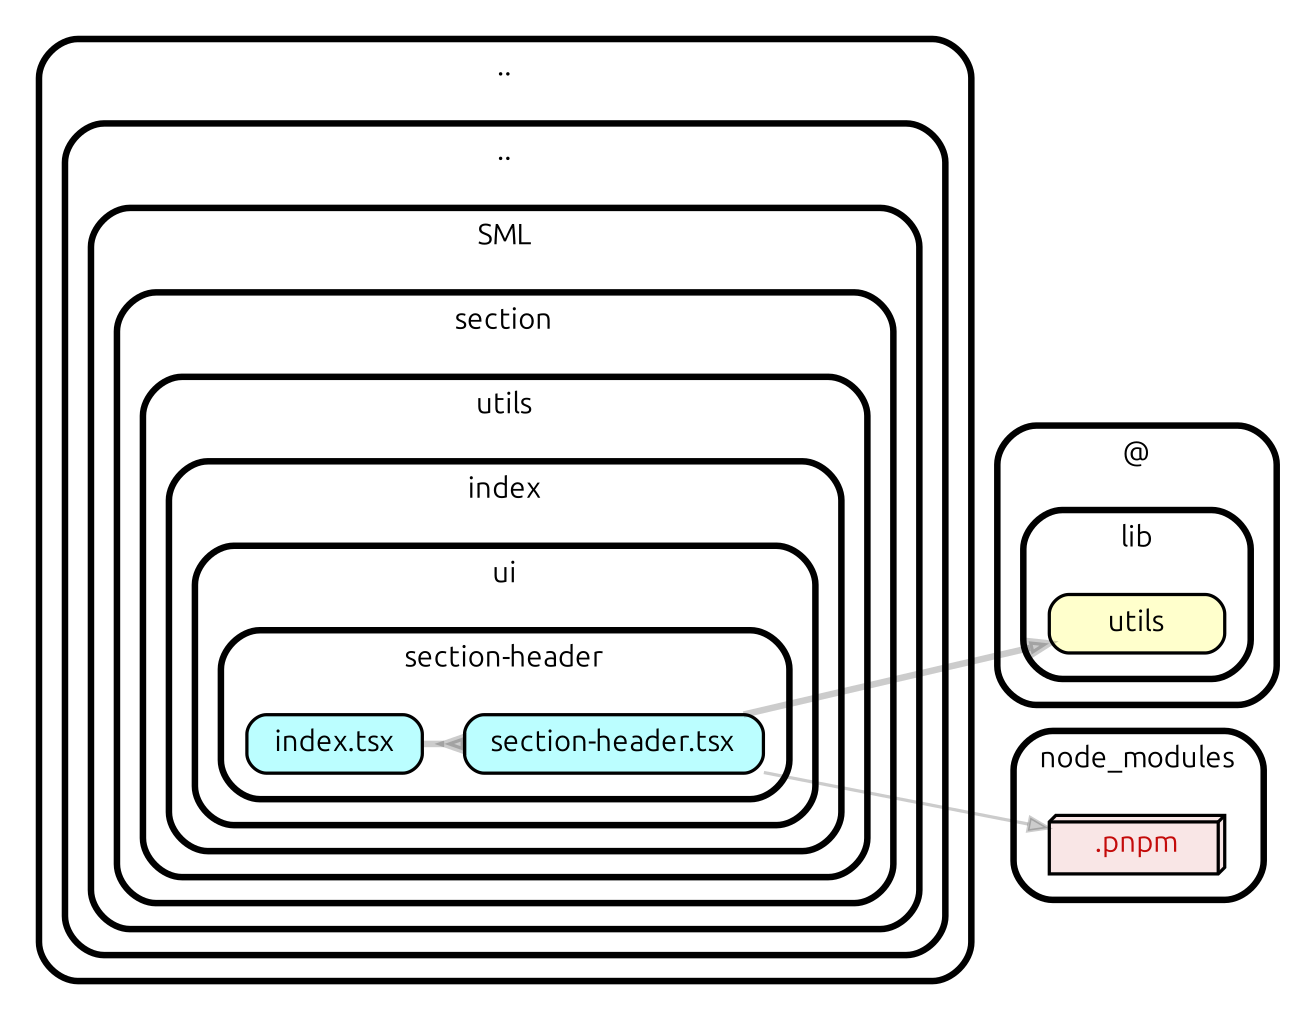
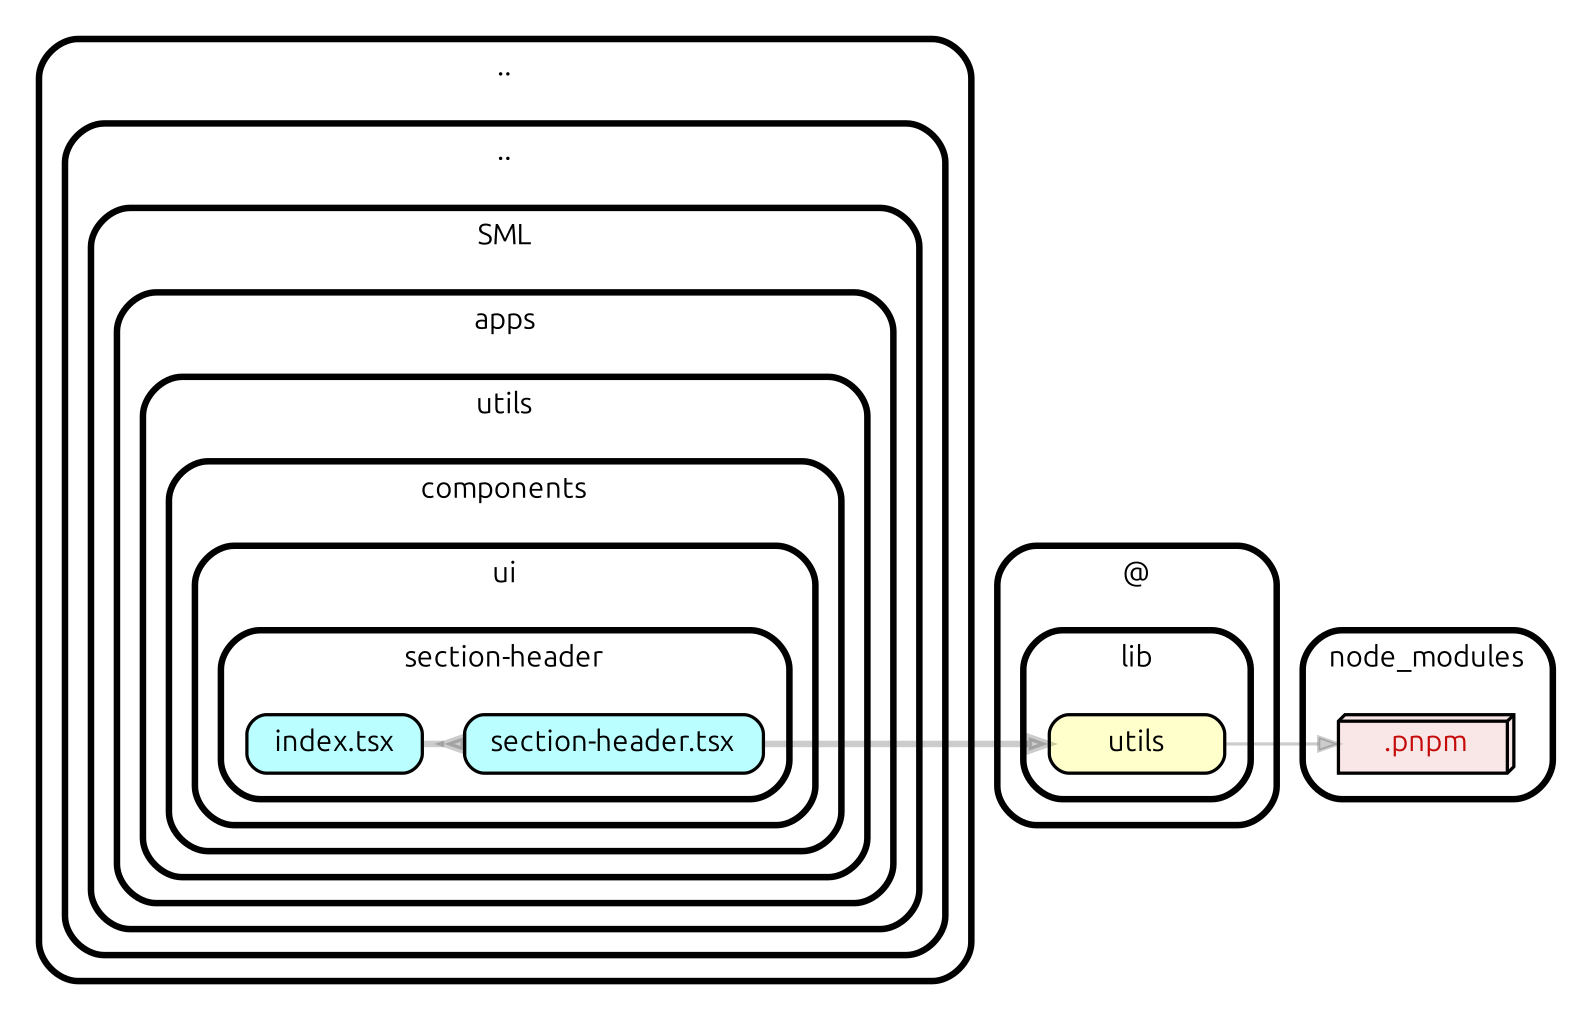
(505, 322) -> (505, 322)
(505, 491) -> (505, 491)
(896, 798) -> (1272, 744)
